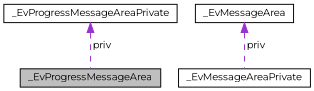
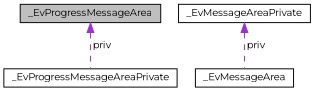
(90, 51) -> (90, 51)
(244, 51) -> (244, 51)
